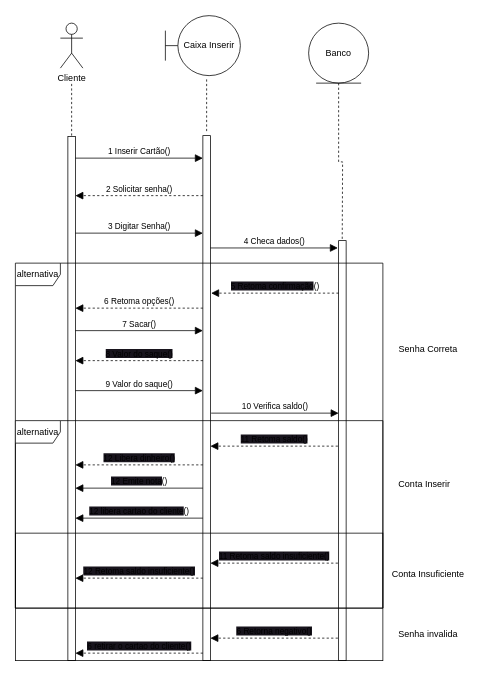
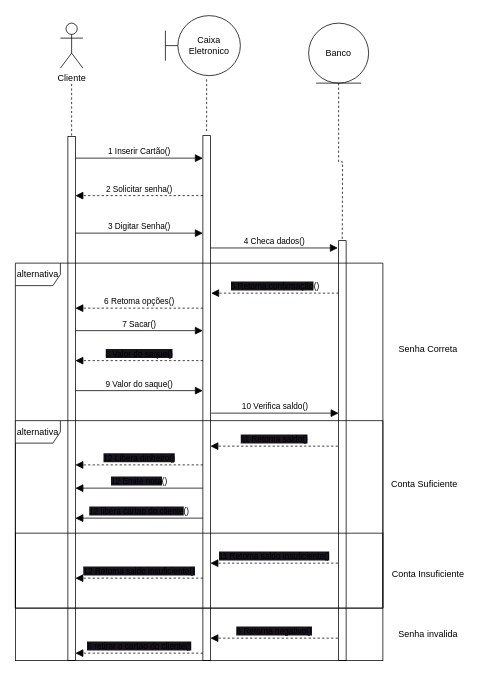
(209, 45) -> (209, 45)
(425, 484) -> (425, 484)
